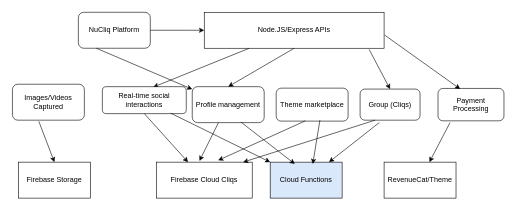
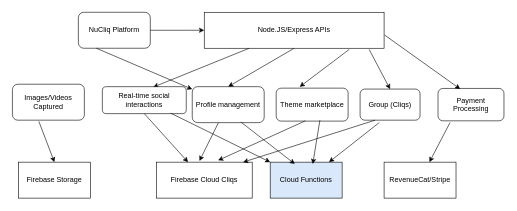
none -> (325, 68)
(420, 180) -> (420, 180)
